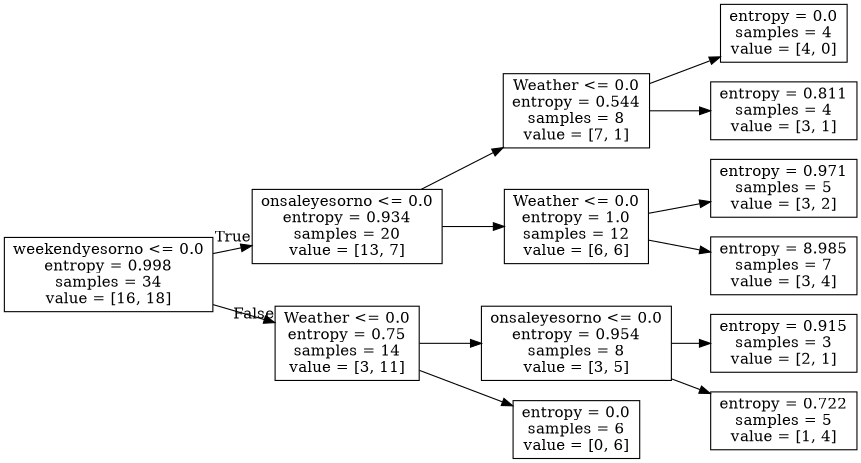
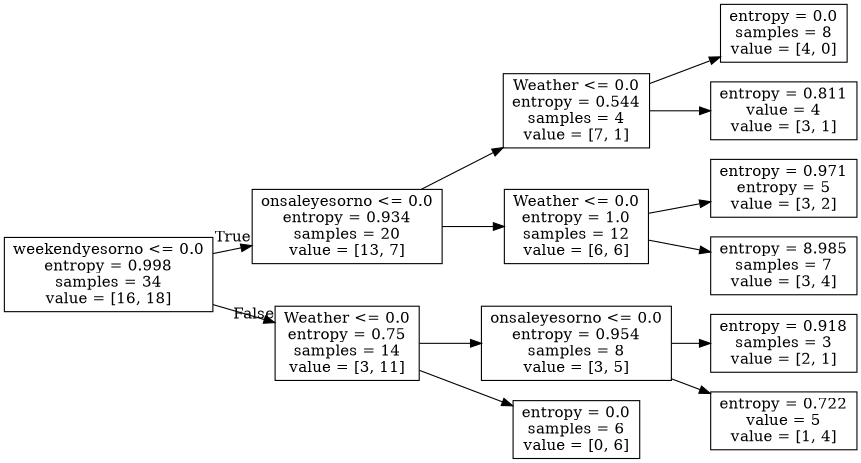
(784, 33) -> (784, 33)
(576, 111) -> (576, 111)
(784, 111) -> (784, 111)
(784, 188) -> (784, 188)
(784, 343) -> (784, 343)
(784, 421) -> (784, 421)
